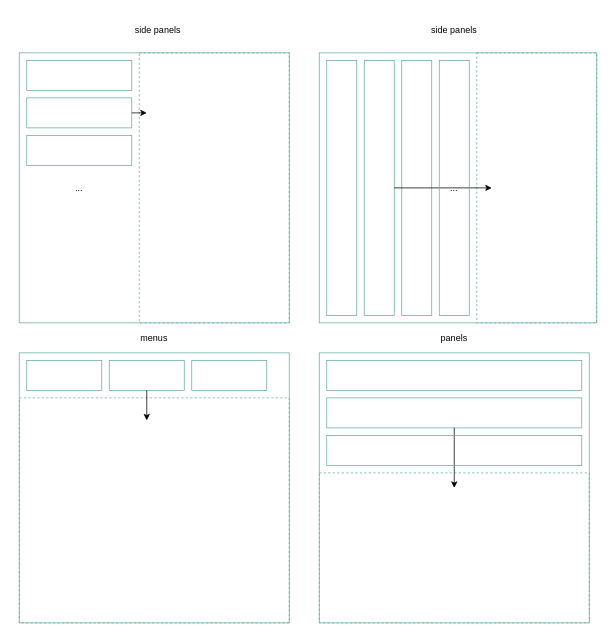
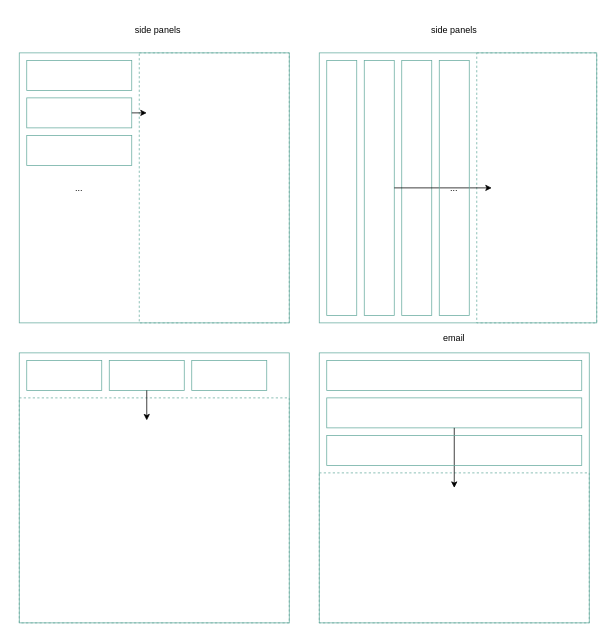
(454, 335) -> (454, 335)
(154, 338) -> none
